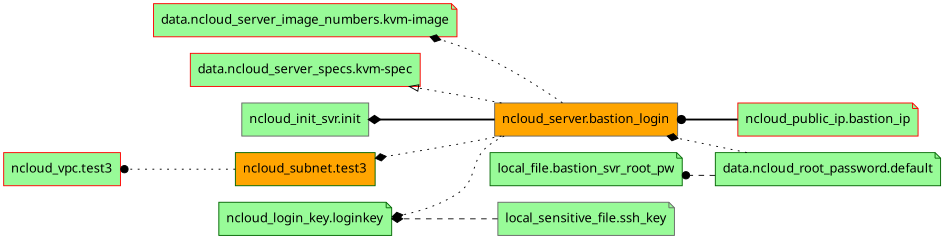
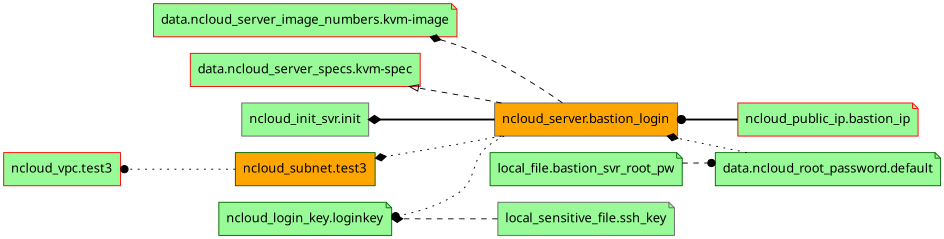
(504, 67) -> (504, 67)
(460, 95) -> (460, 95)
(702, 175) -> (695, 163)
(464, 188) -> (464, 188)
